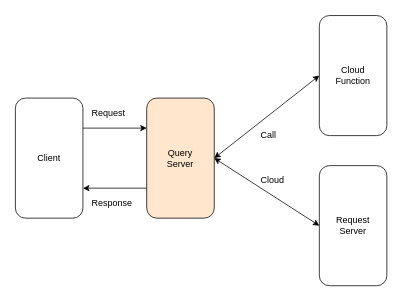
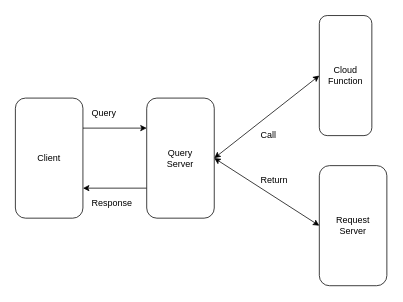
(353, 75) -> (345, 75)
(110, 113) -> (104, 113)
(180, 158) -> (180, 158)
(272, 181) -> (276, 181)
